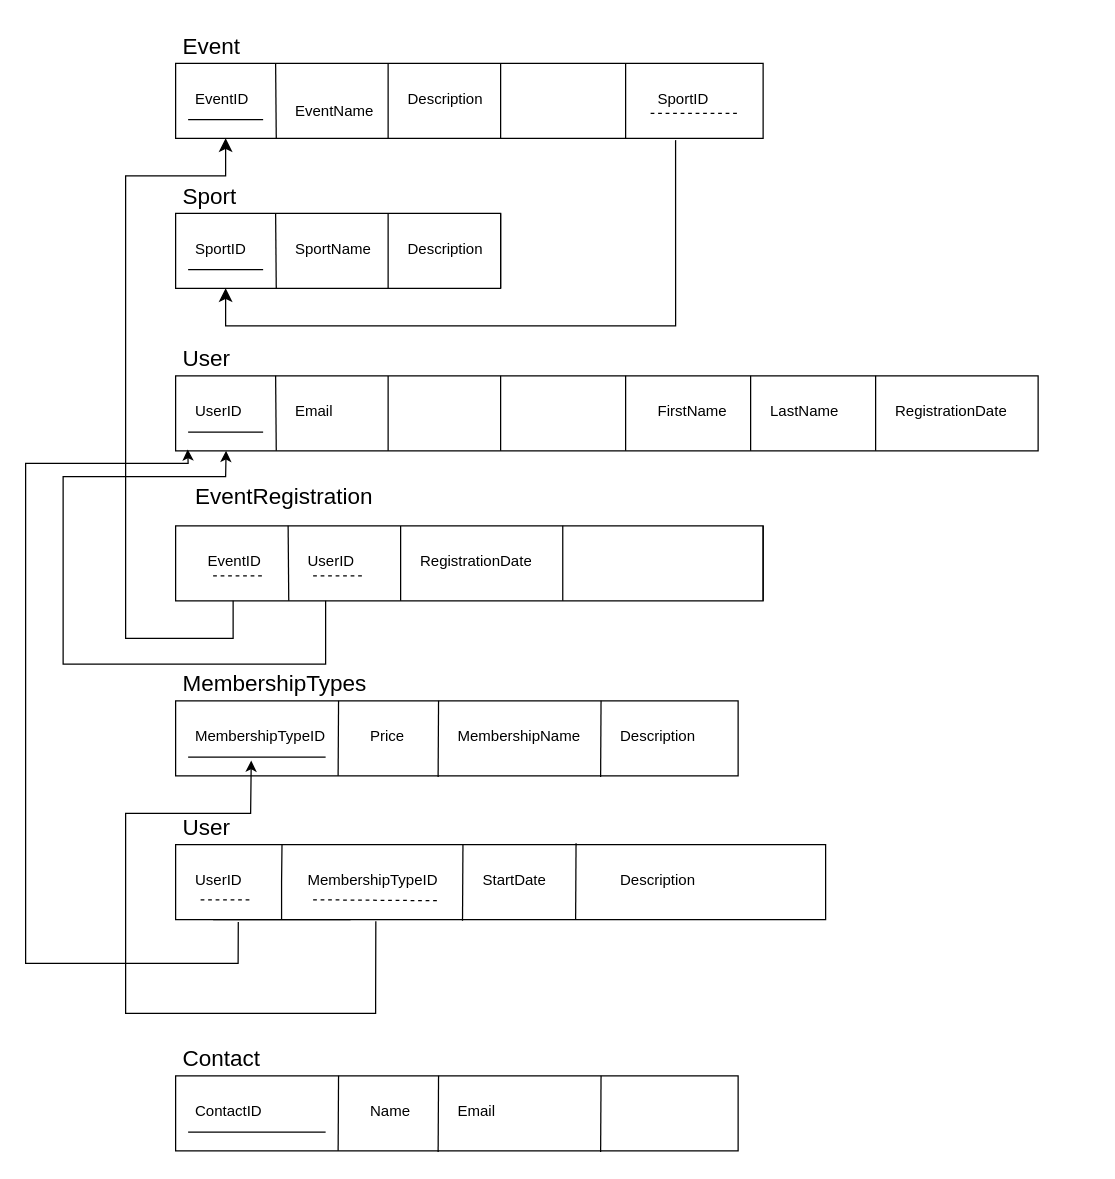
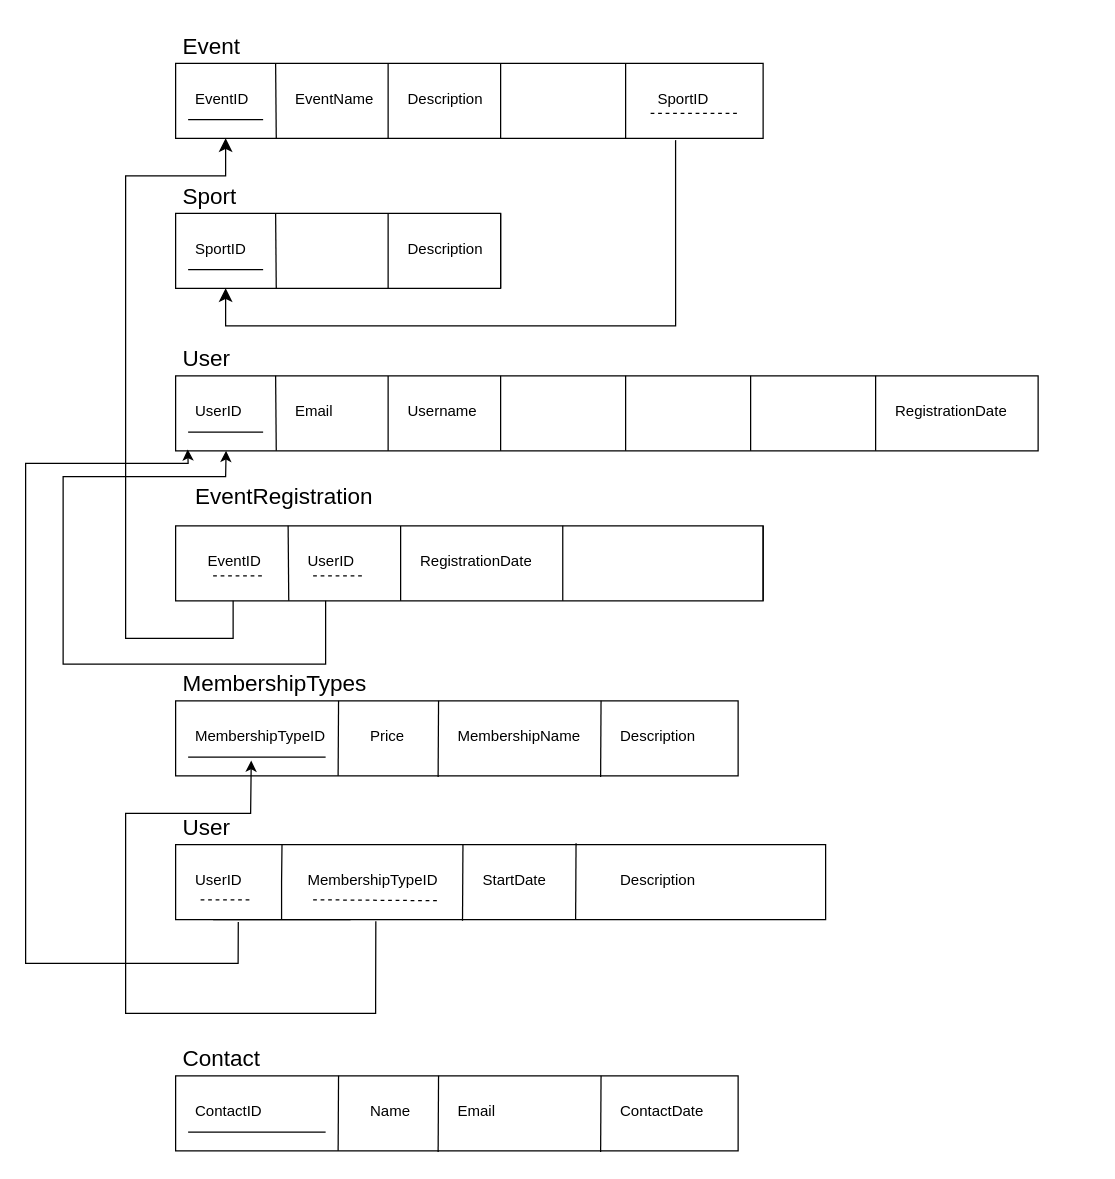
(338, 113) -> (338, 101)
(338, 251) -> none
none -> (451, 413)
(701, 413) -> none
(819, 413) -> none
none -> (676, 1113)
